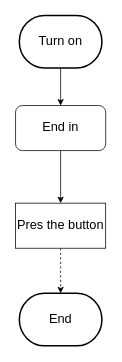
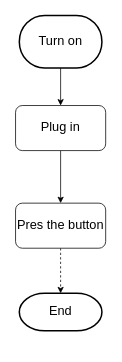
(60, 128) -> (60, 128)
(60, 225) -> (60, 225)
(60, 319) -> (60, 312)
